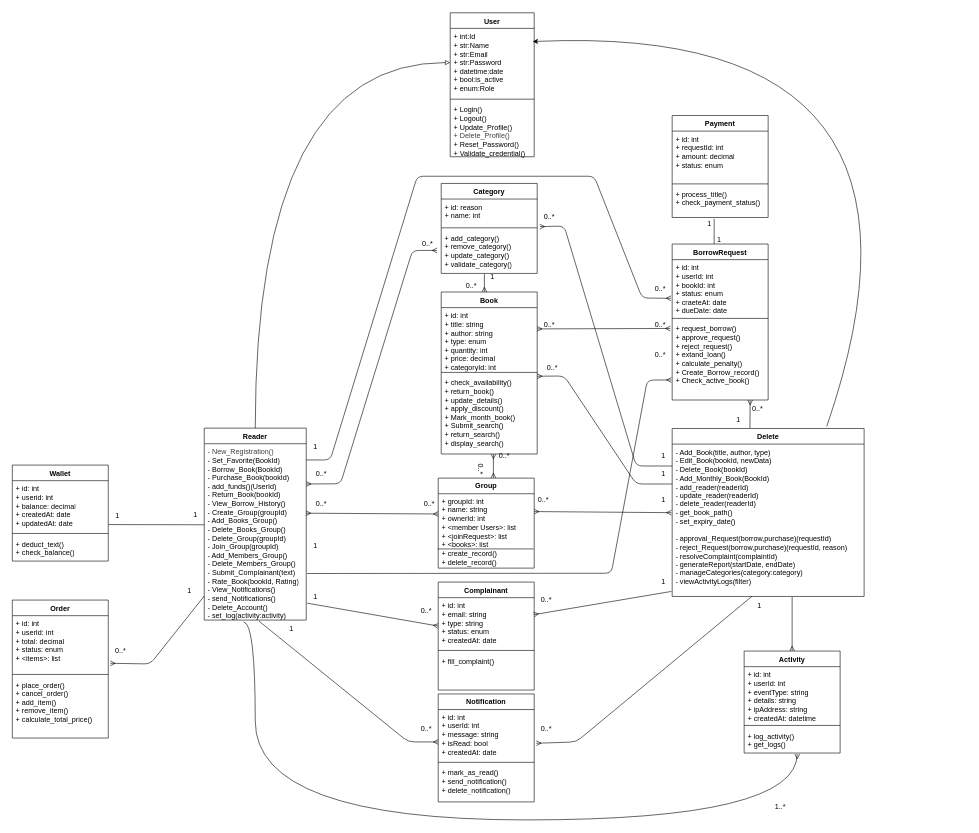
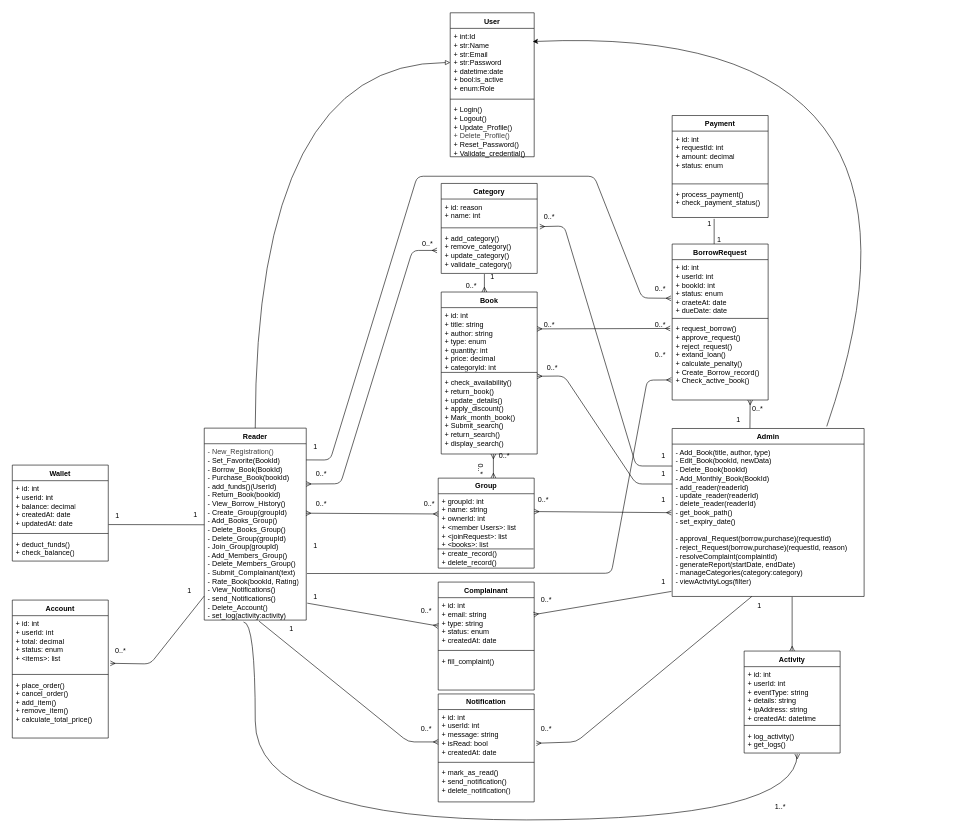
(721, 203) -> (721, 203)
(768, 437) -> (768, 437)
(48, 549) -> (48, 549)
(60, 609) -> (60, 609)
